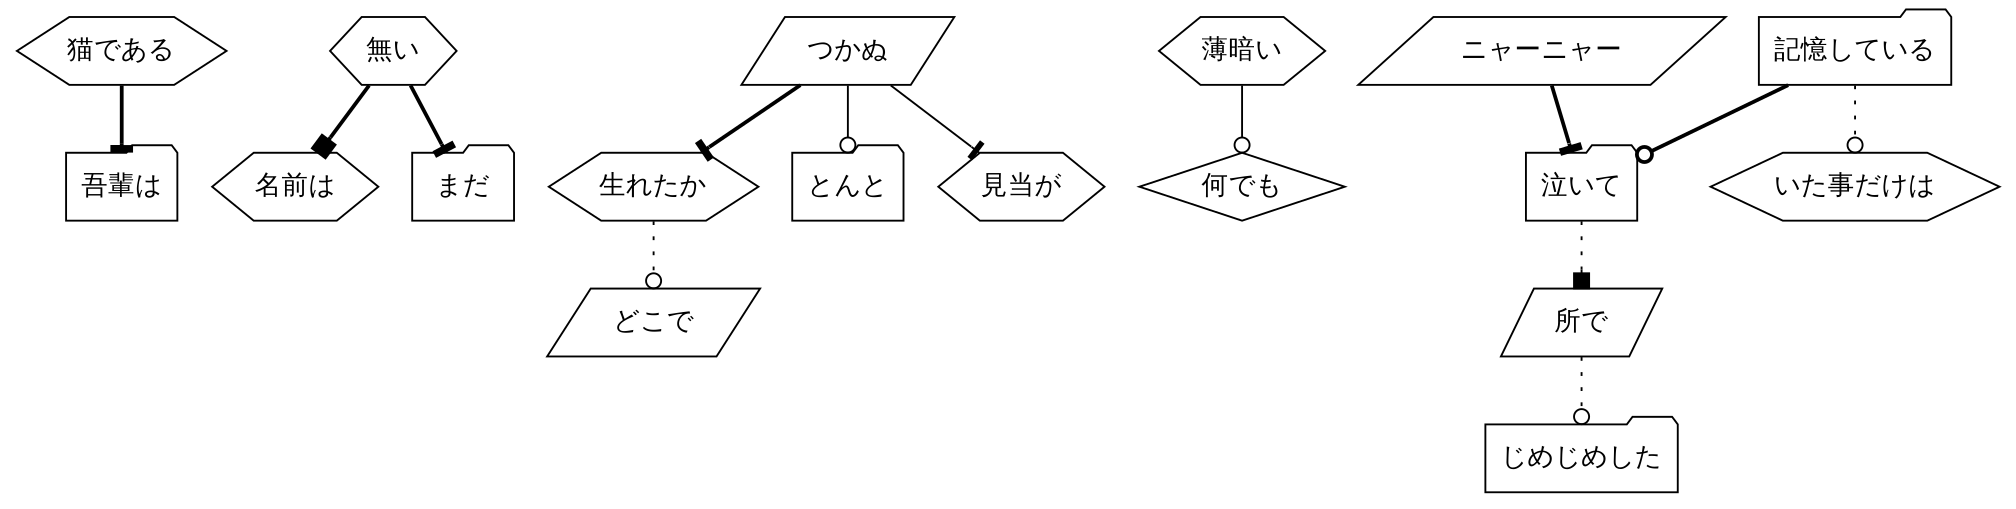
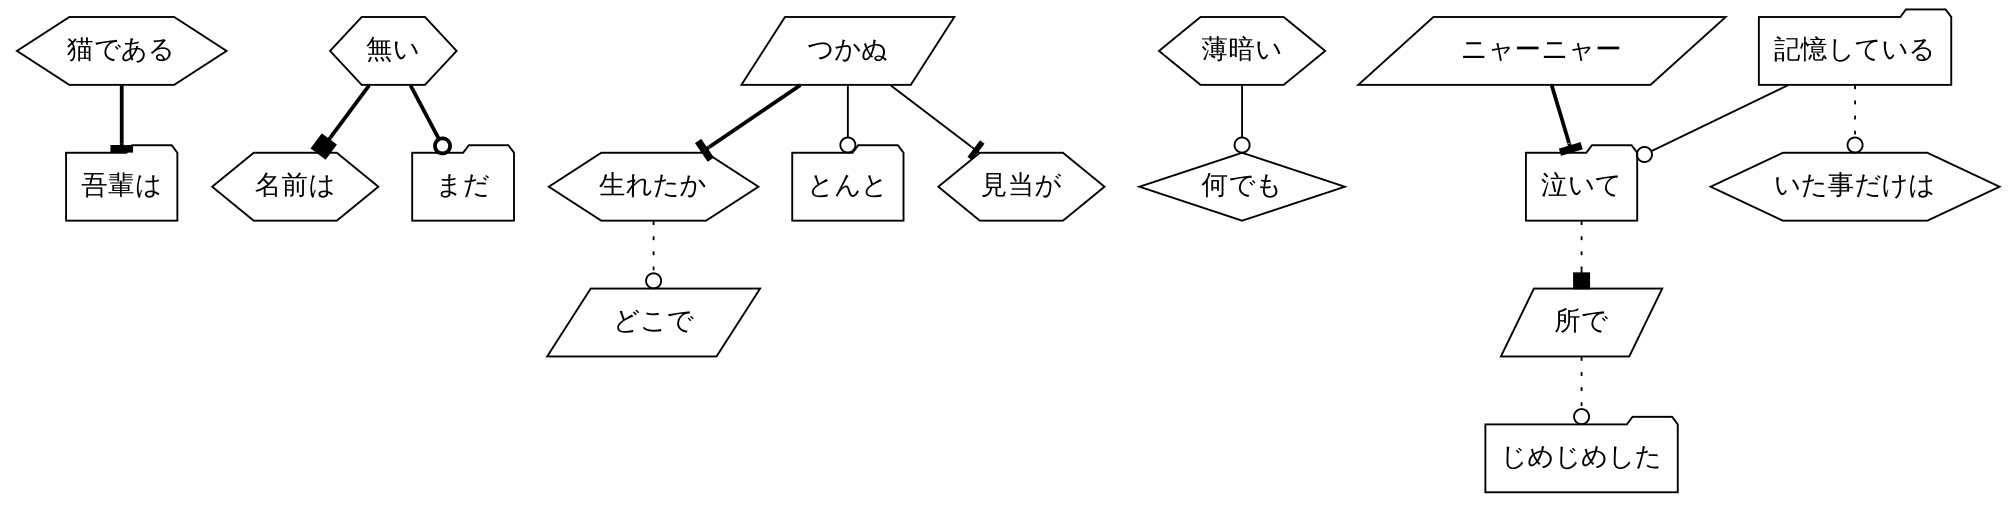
(426, 115) -> (425, 112)
(1720, 118) -> (1720, 118)
